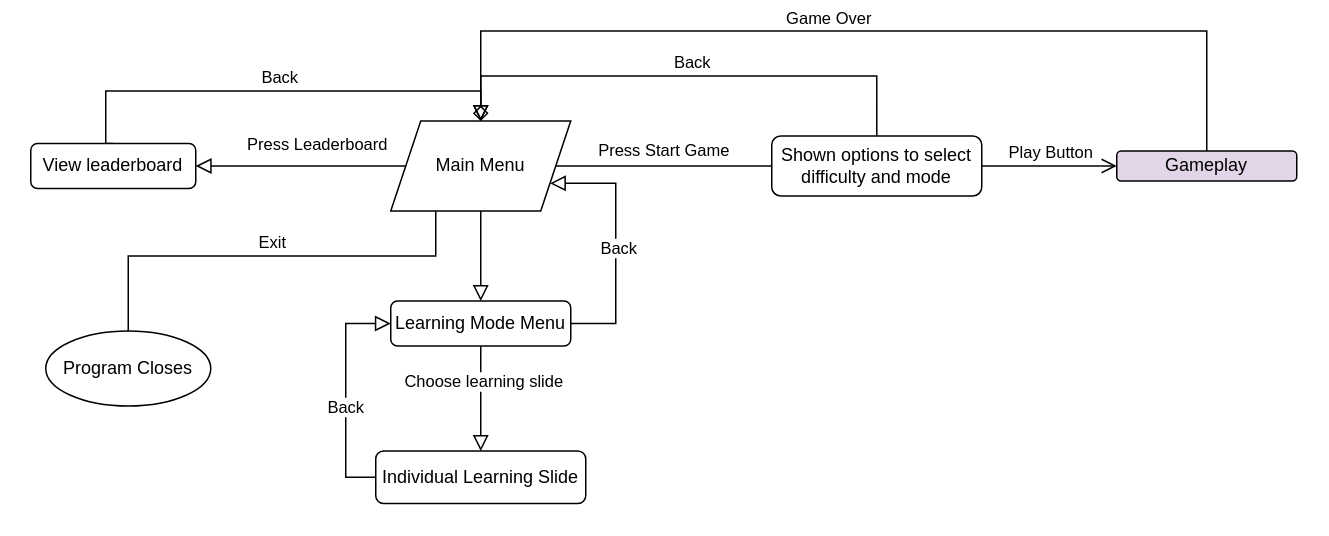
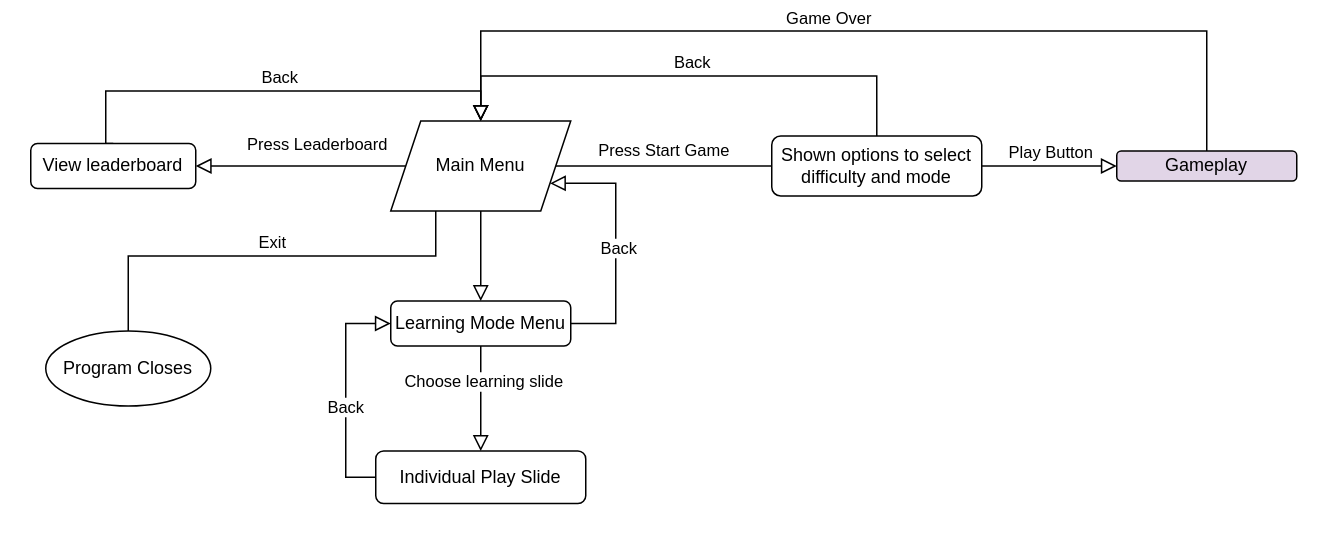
(481, 106) -> (481, 106)
(1106, 166) -> (1100, 166)
(481, 478) -> (481, 478)
